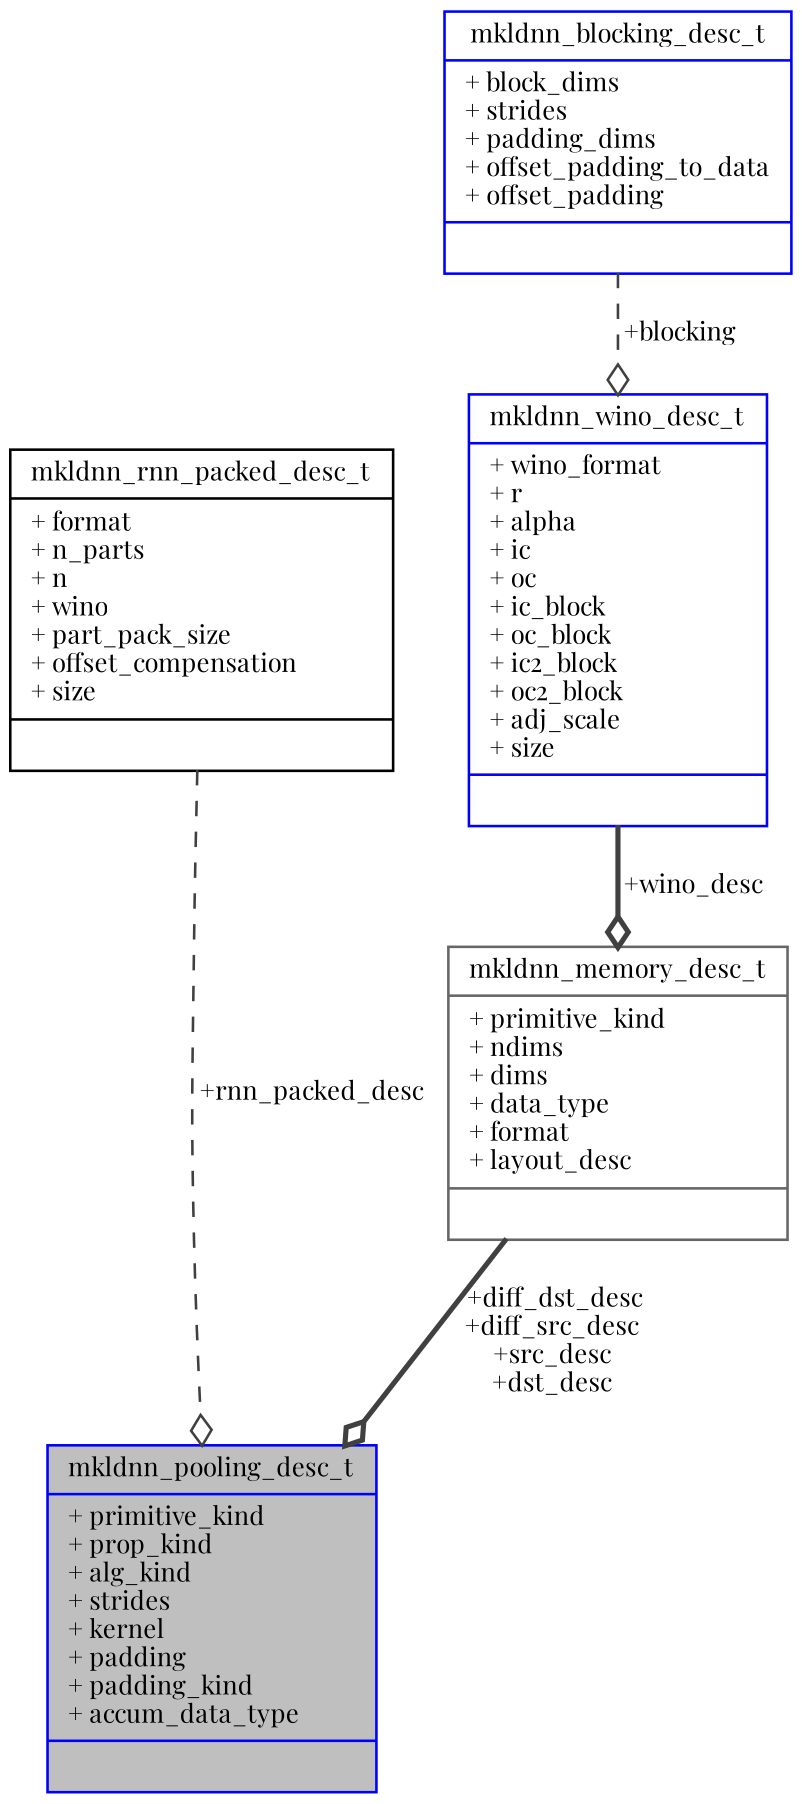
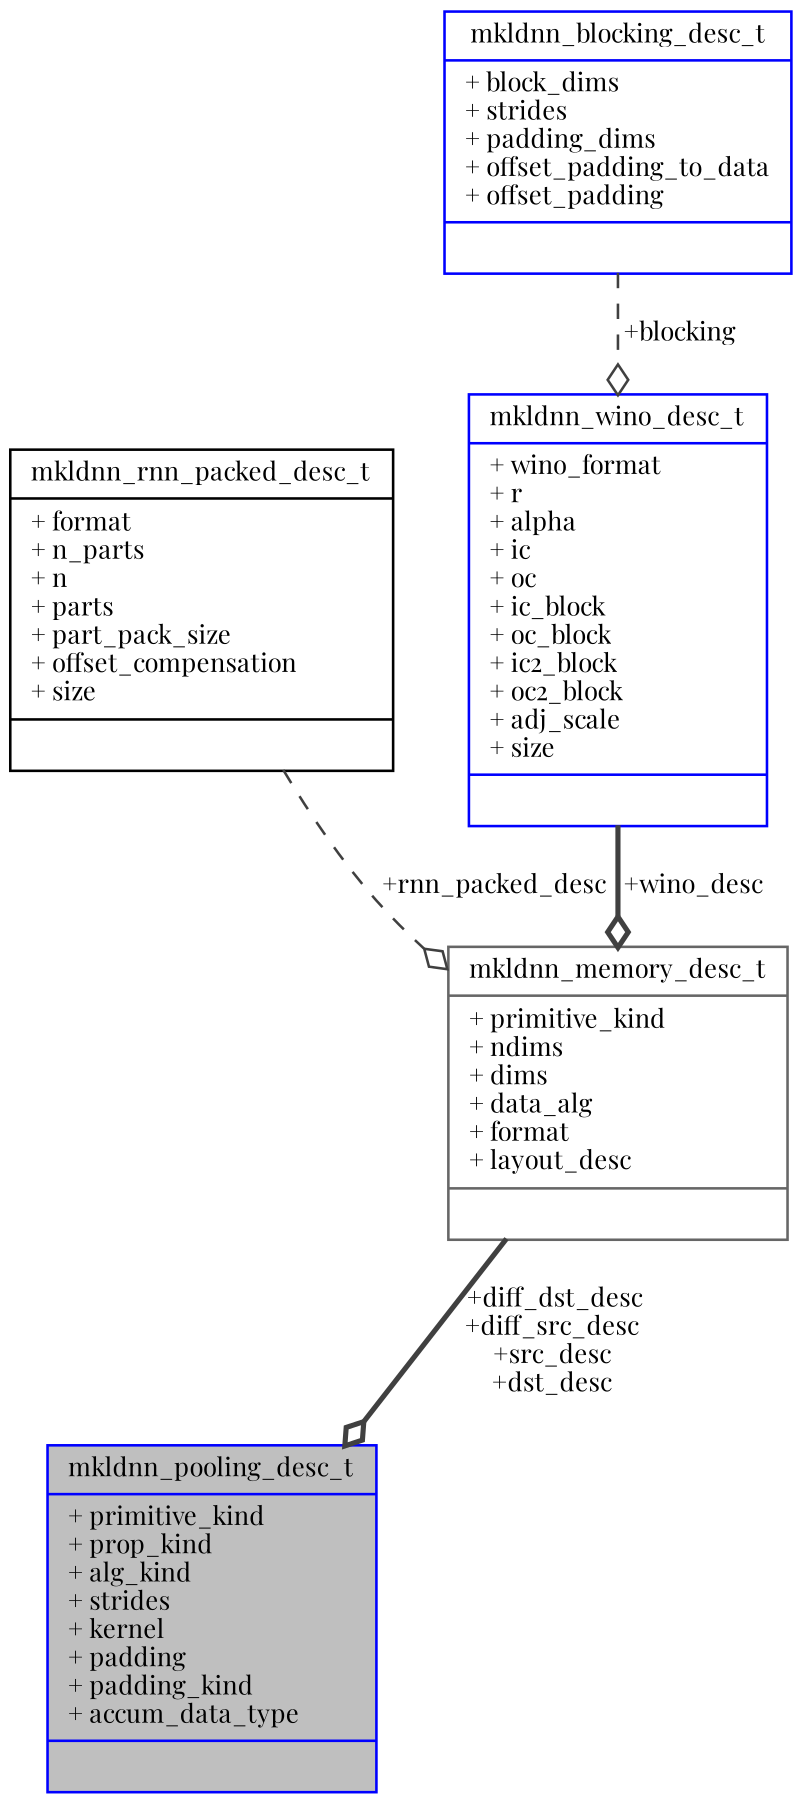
(71, 608) -> (73, 608)
(192, 1092) -> (347, 865)
(540, 1105) -> (532, 1105)
